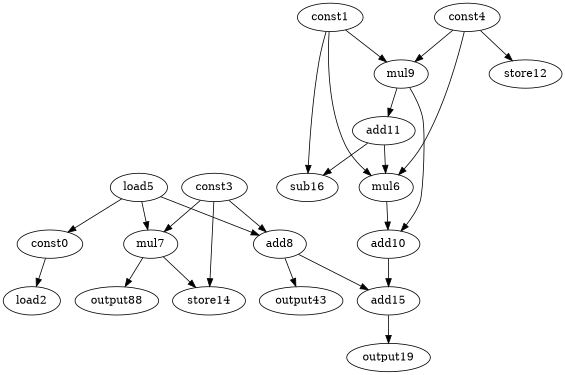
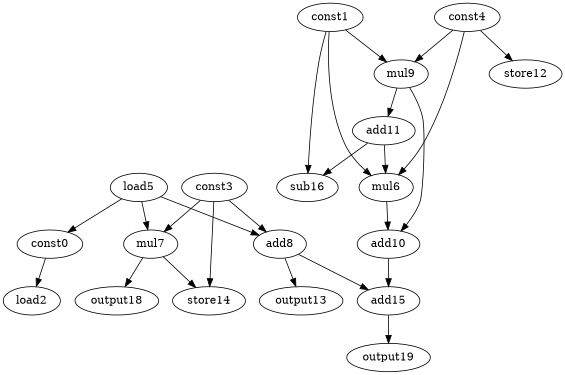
(117, 301) -> (117, 301)
(301, 301) -> (301, 301)
